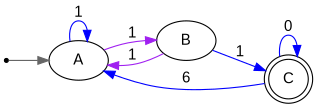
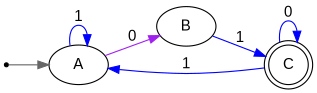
(132, 34) -> (132, 37)
(142, 62) -> none
(186, 79) -> (186, 64)
